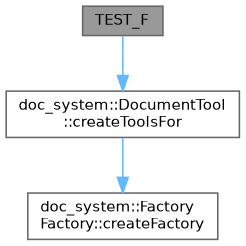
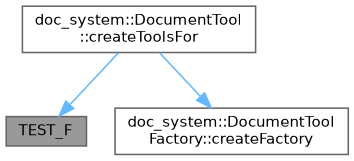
(123, 55) -> (94, 79)
(123, 216) -> (232, 131)
